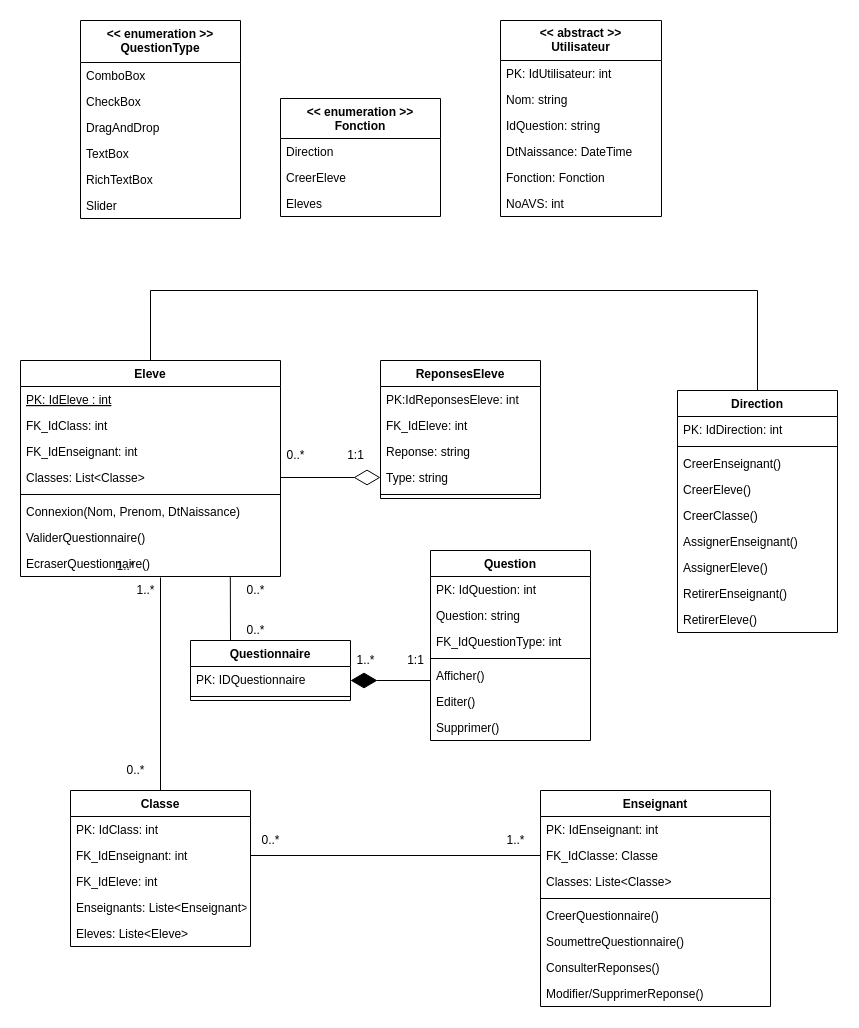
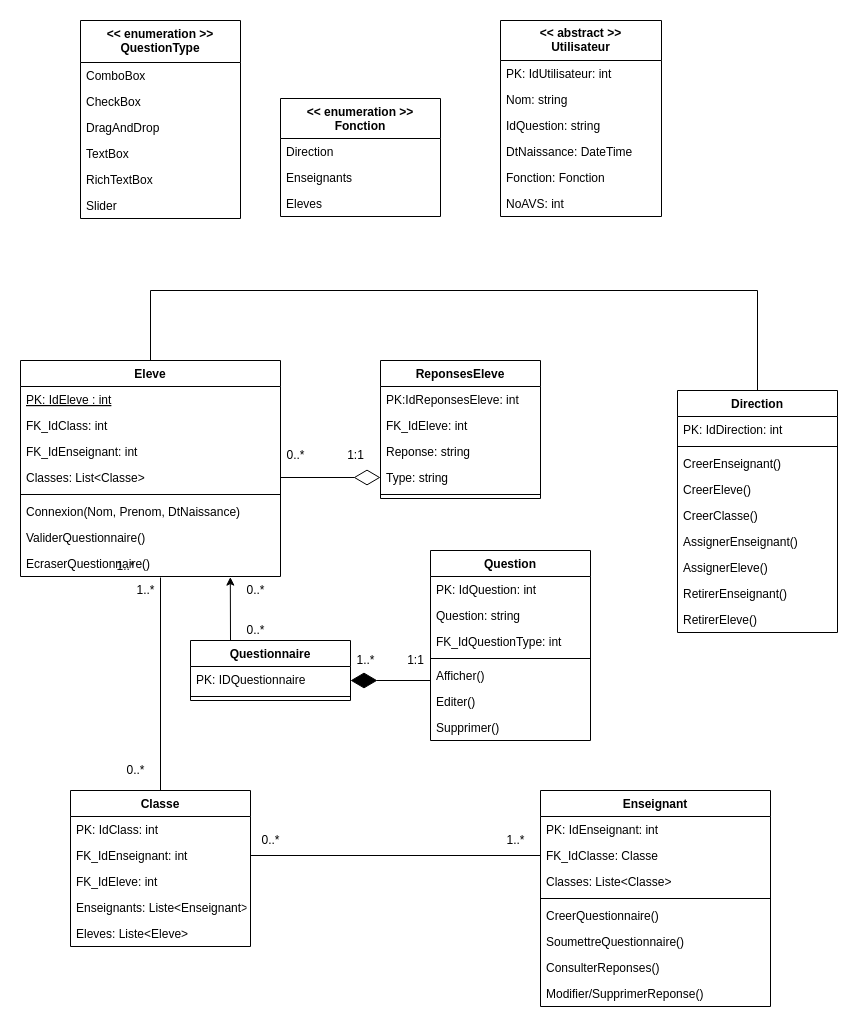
(318, 178) -> (321, 178)
(230, 582) -> (230, 585)
